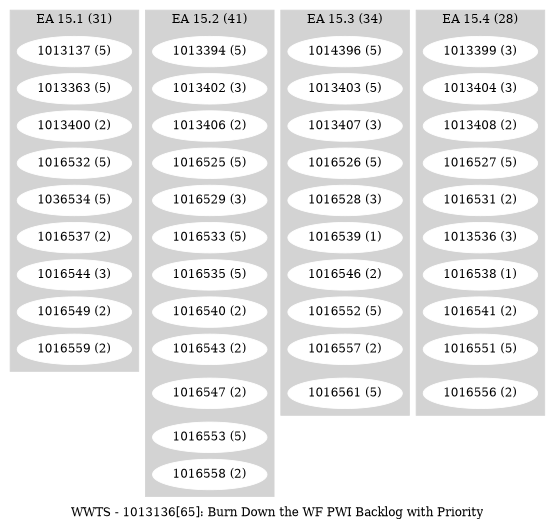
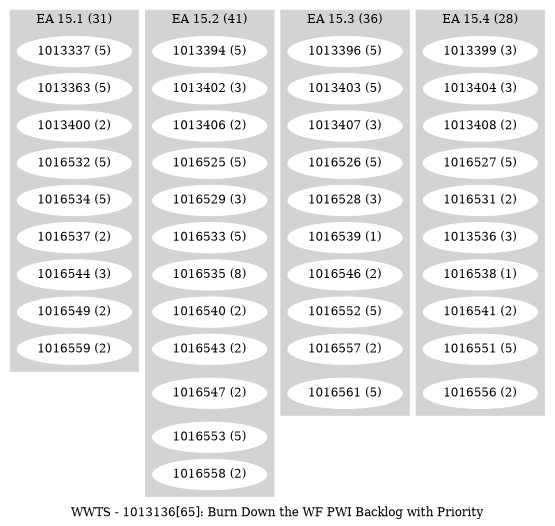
(345, 20) -> (345, 20)
(74, 52) -> (74, 52)
(345, 52) -> (345, 52)
(74, 200) -> (74, 200)
(210, 275) -> (210, 275)
